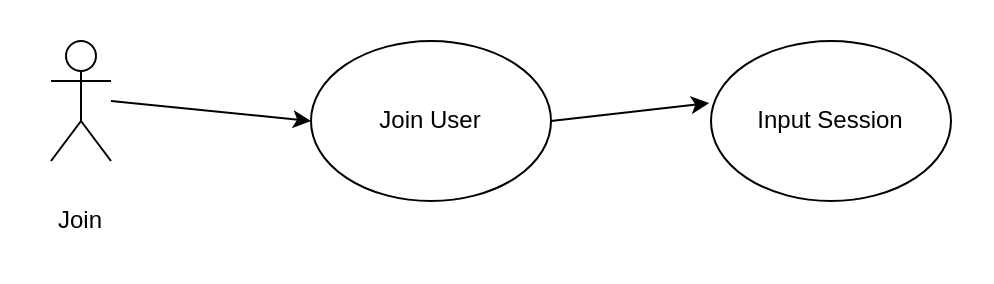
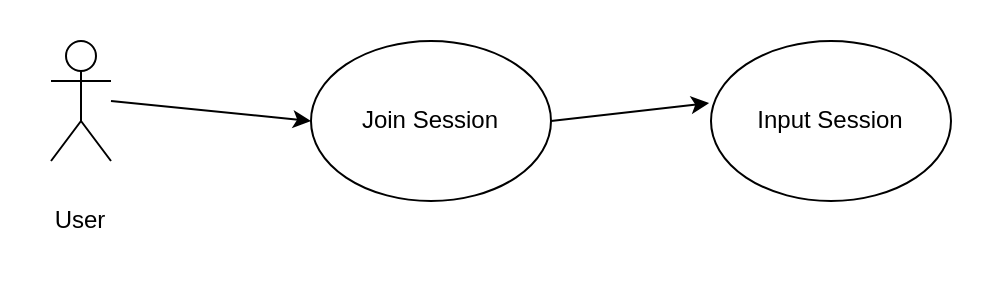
(431, 121) -> (431, 121)
(81, 221) -> (81, 221)
